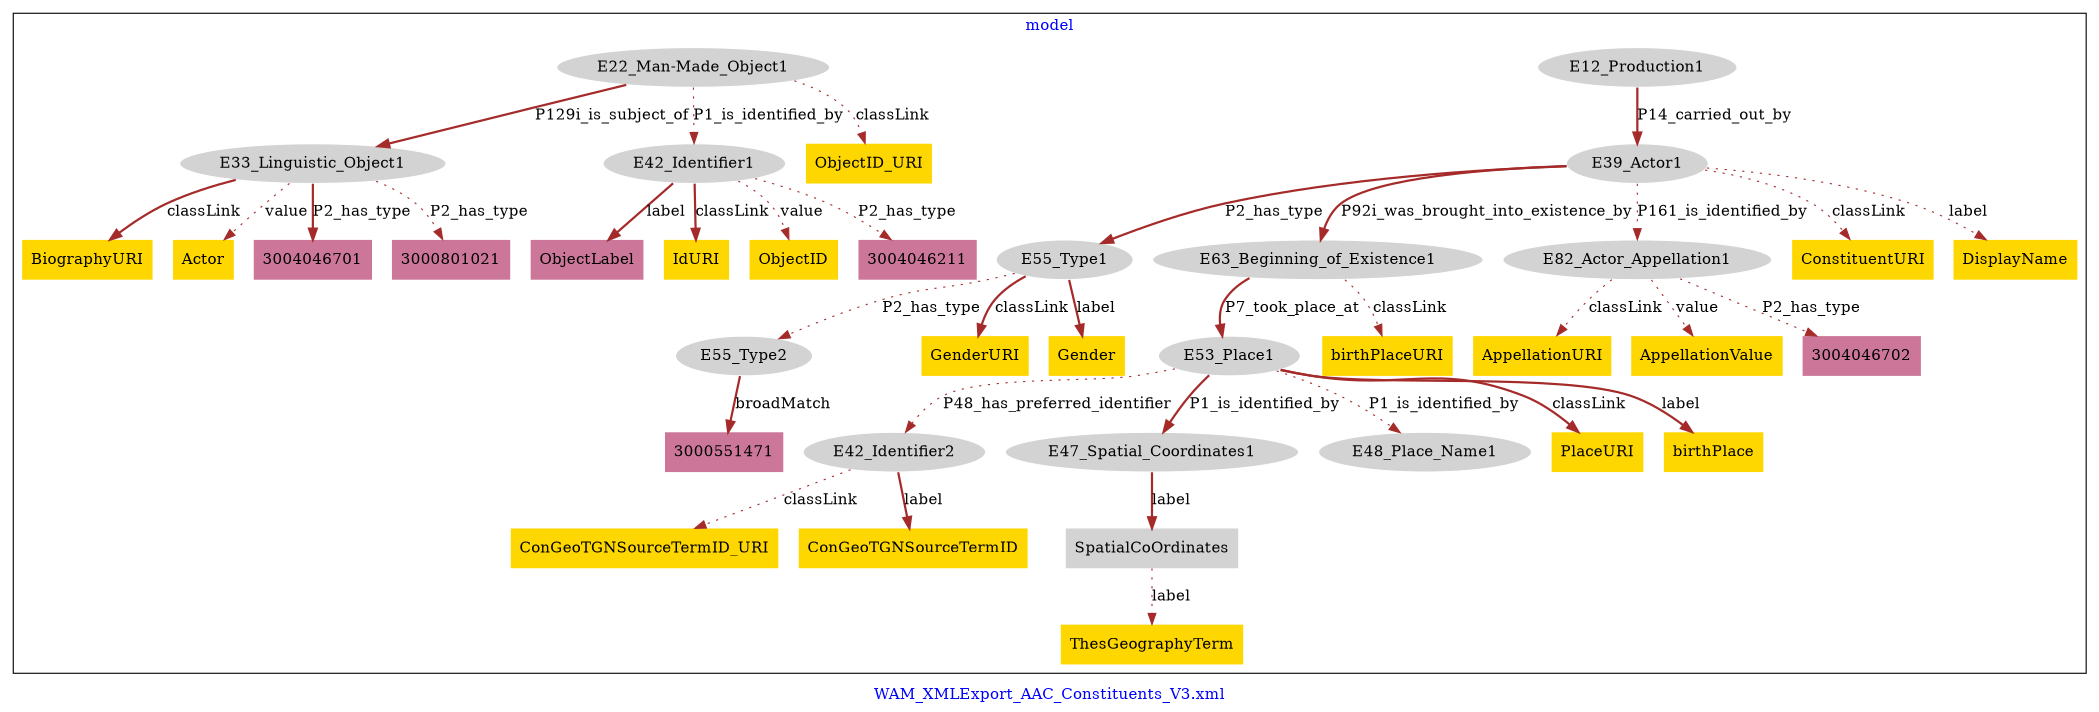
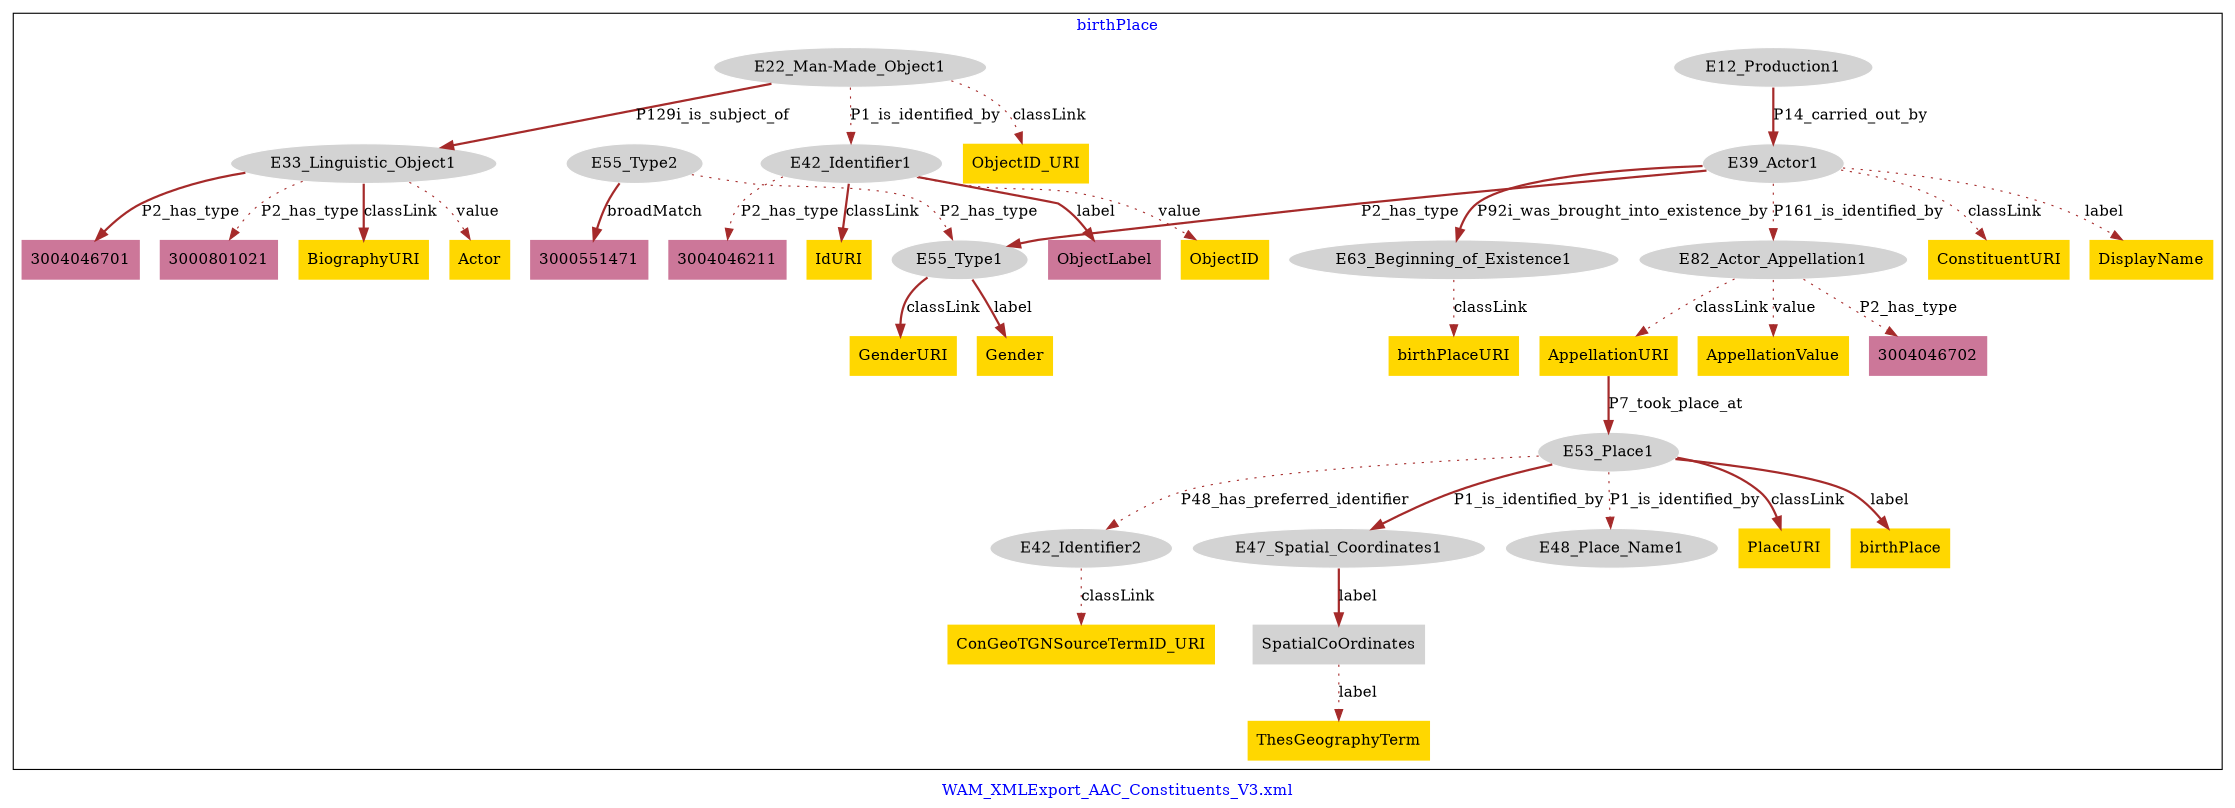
(1050, 26) -> (1118, 26)
(899, 295) -> (826, 187)
(1227, 297) -> (1609, 399)
(913, 548) -> none
